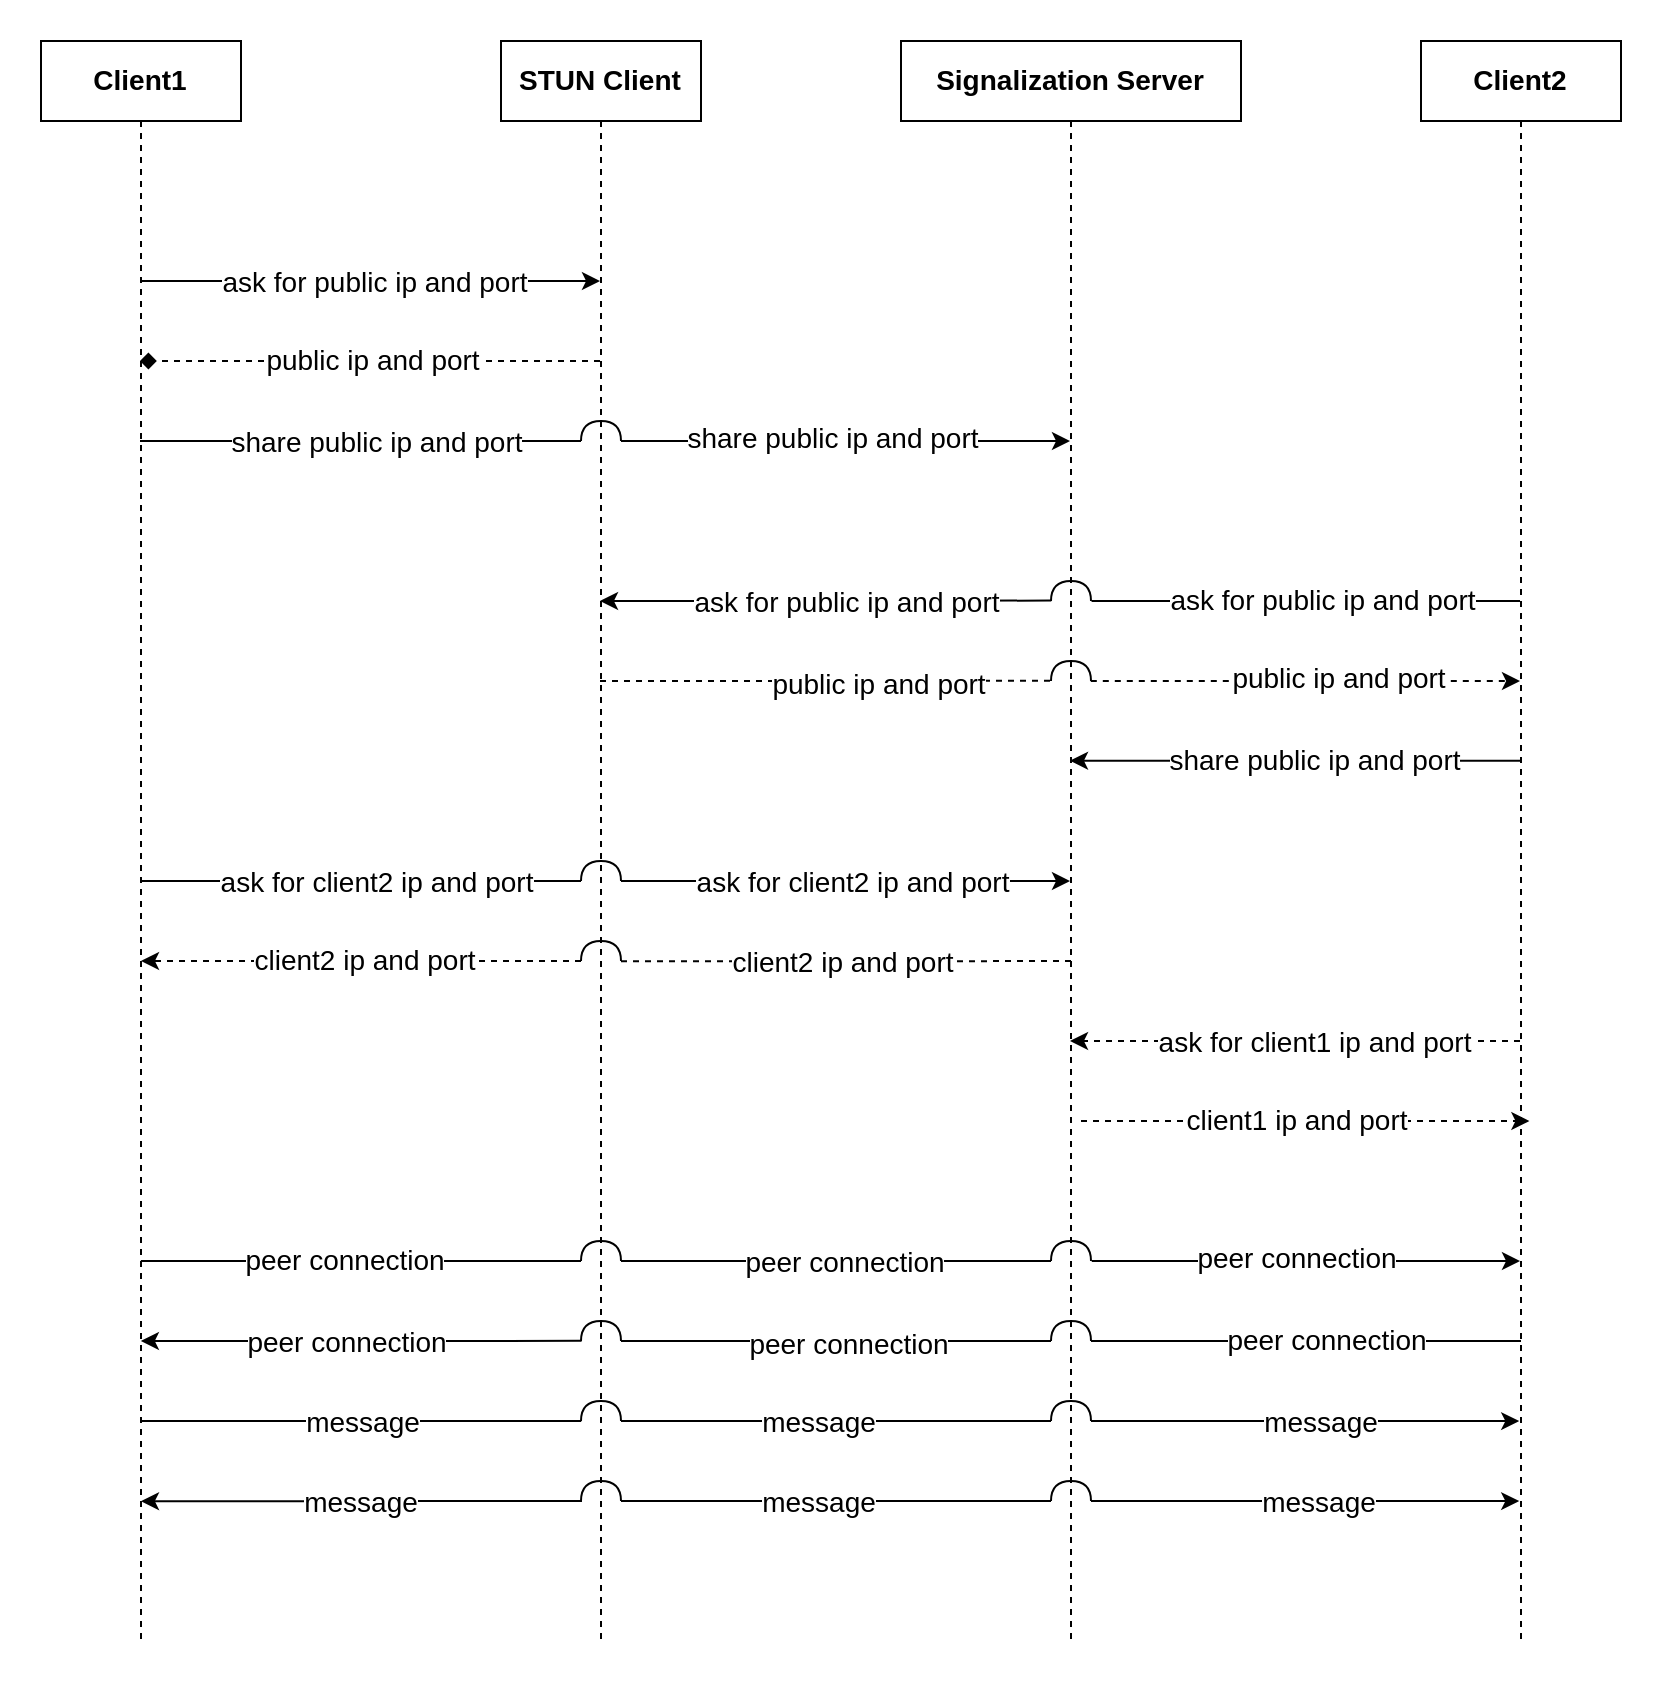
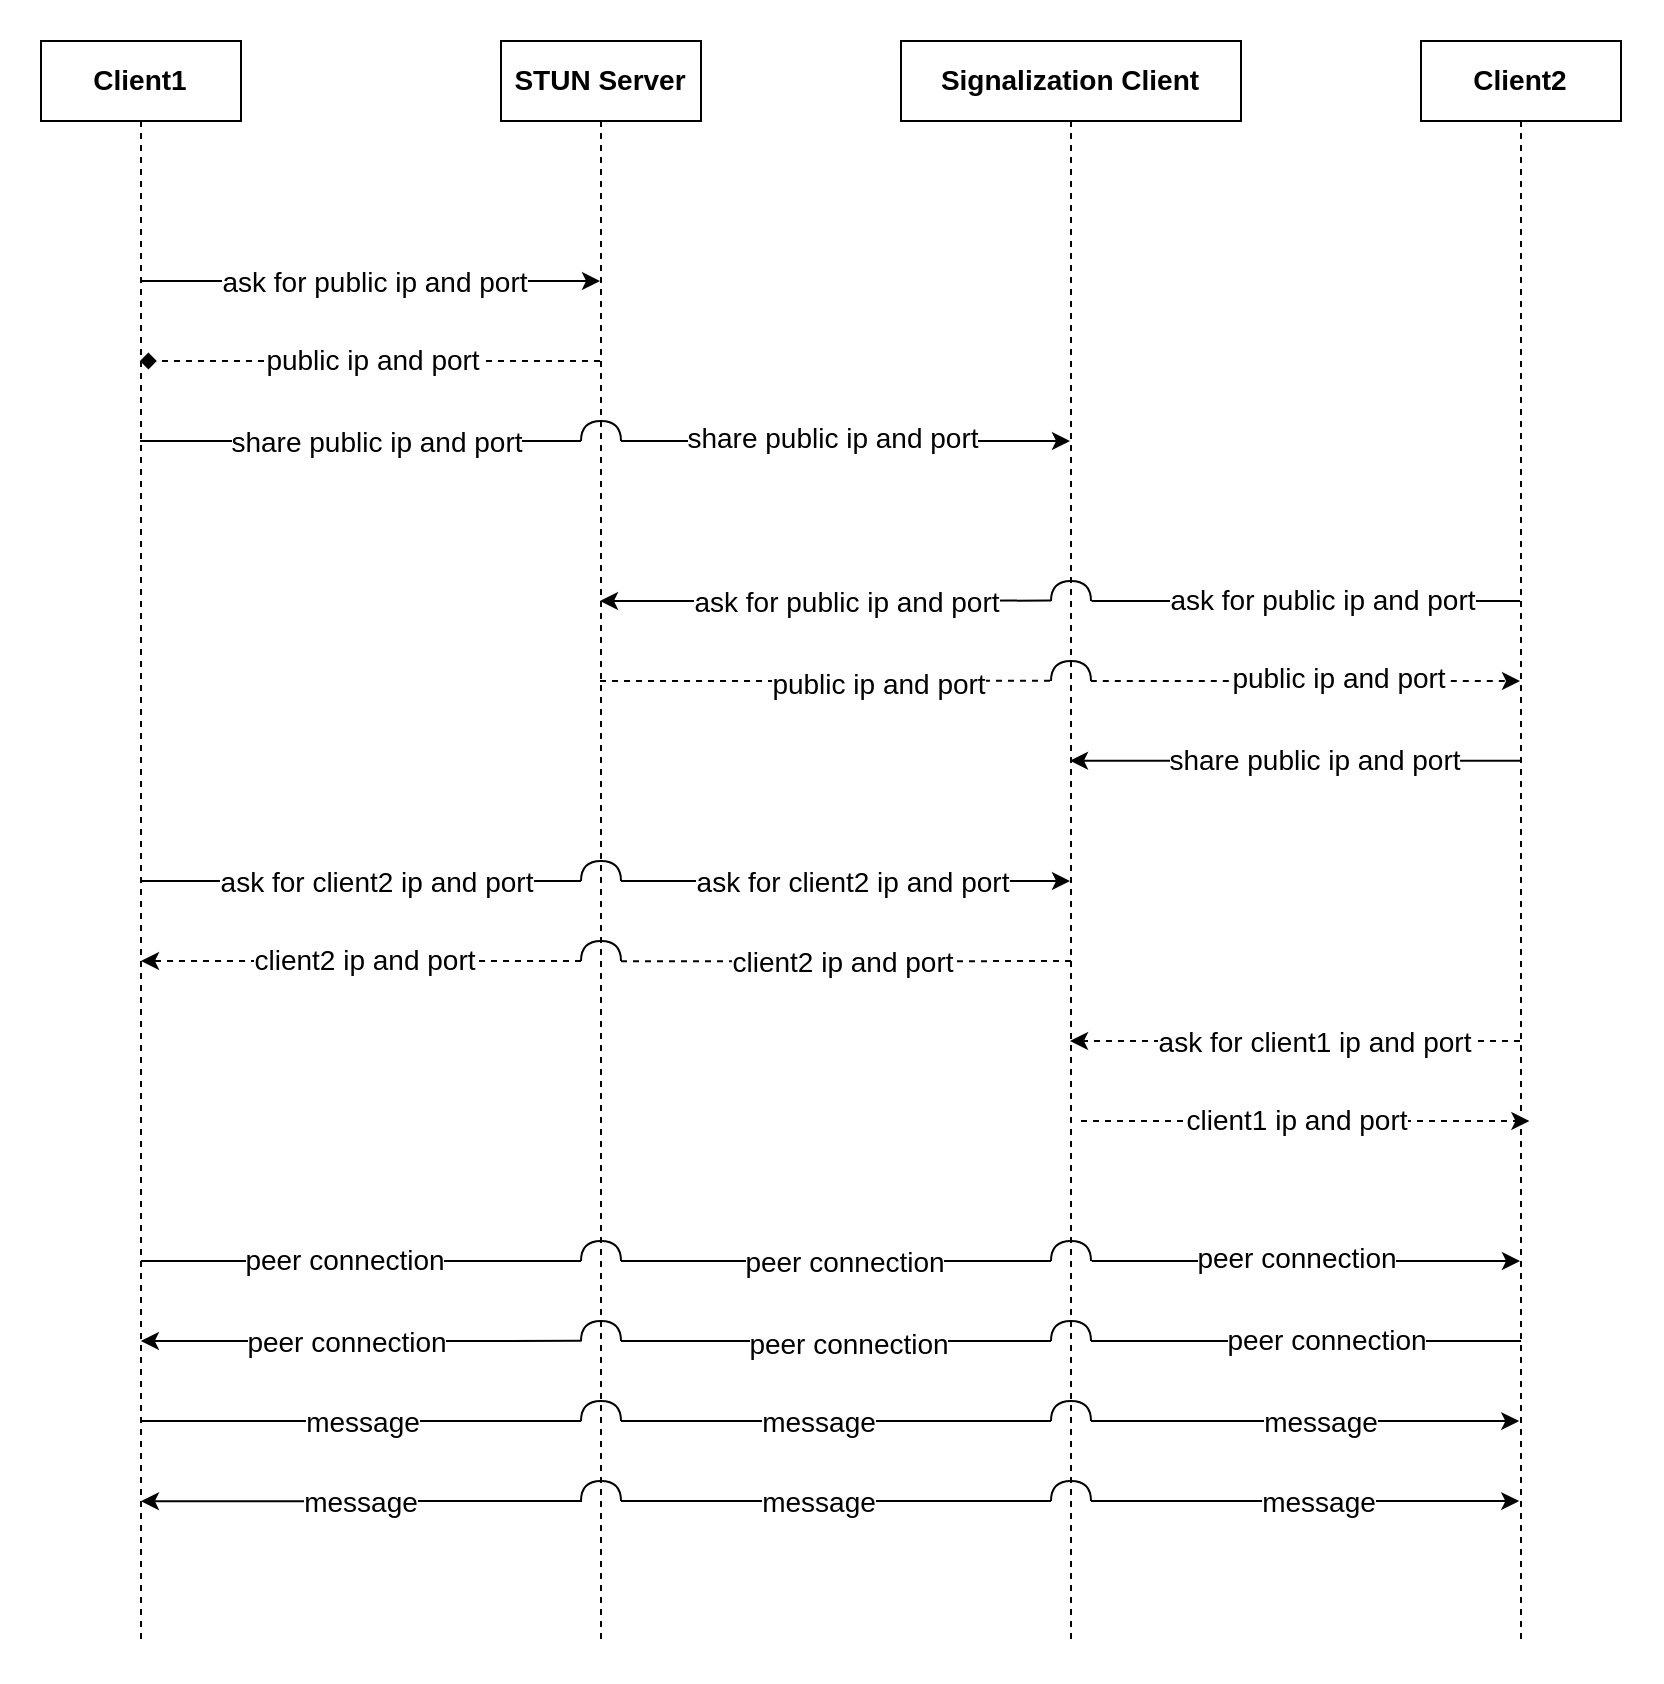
(601, 81) -> (601, 81)
(1071, 81) -> (1071, 81)
